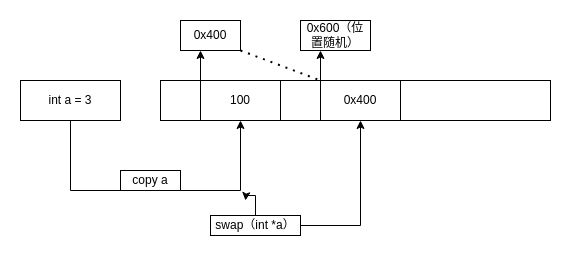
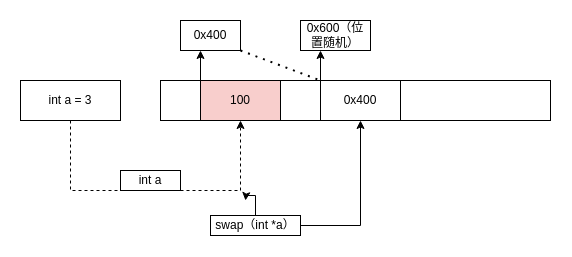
(241, 101) -> (241, 101)
(151, 181) -> (151, 181)
(241, 189) -> (241, 189)
